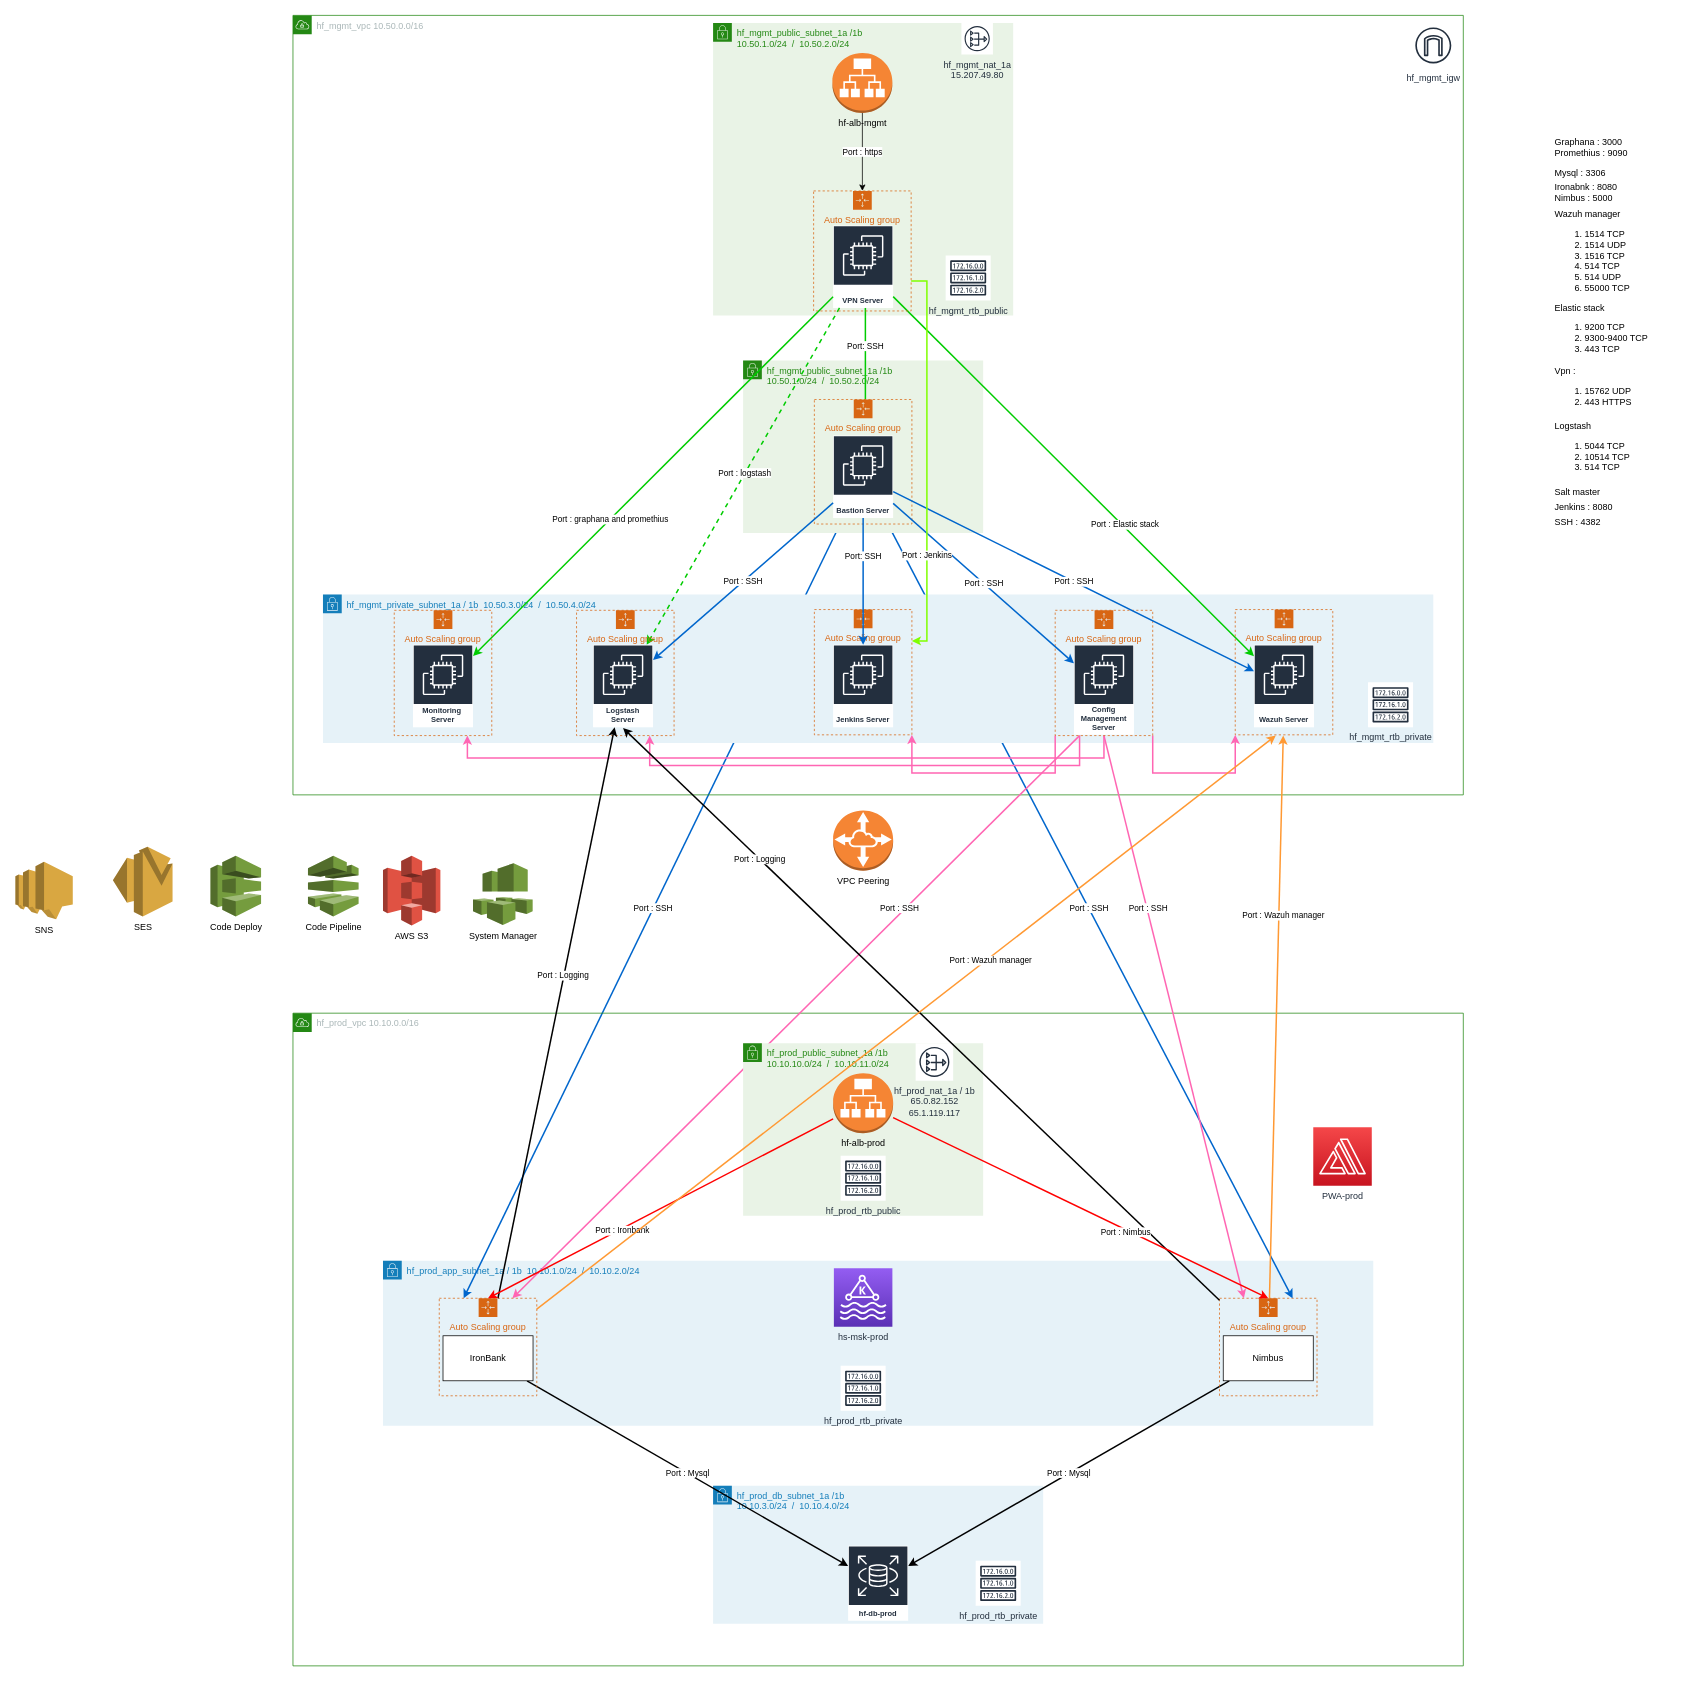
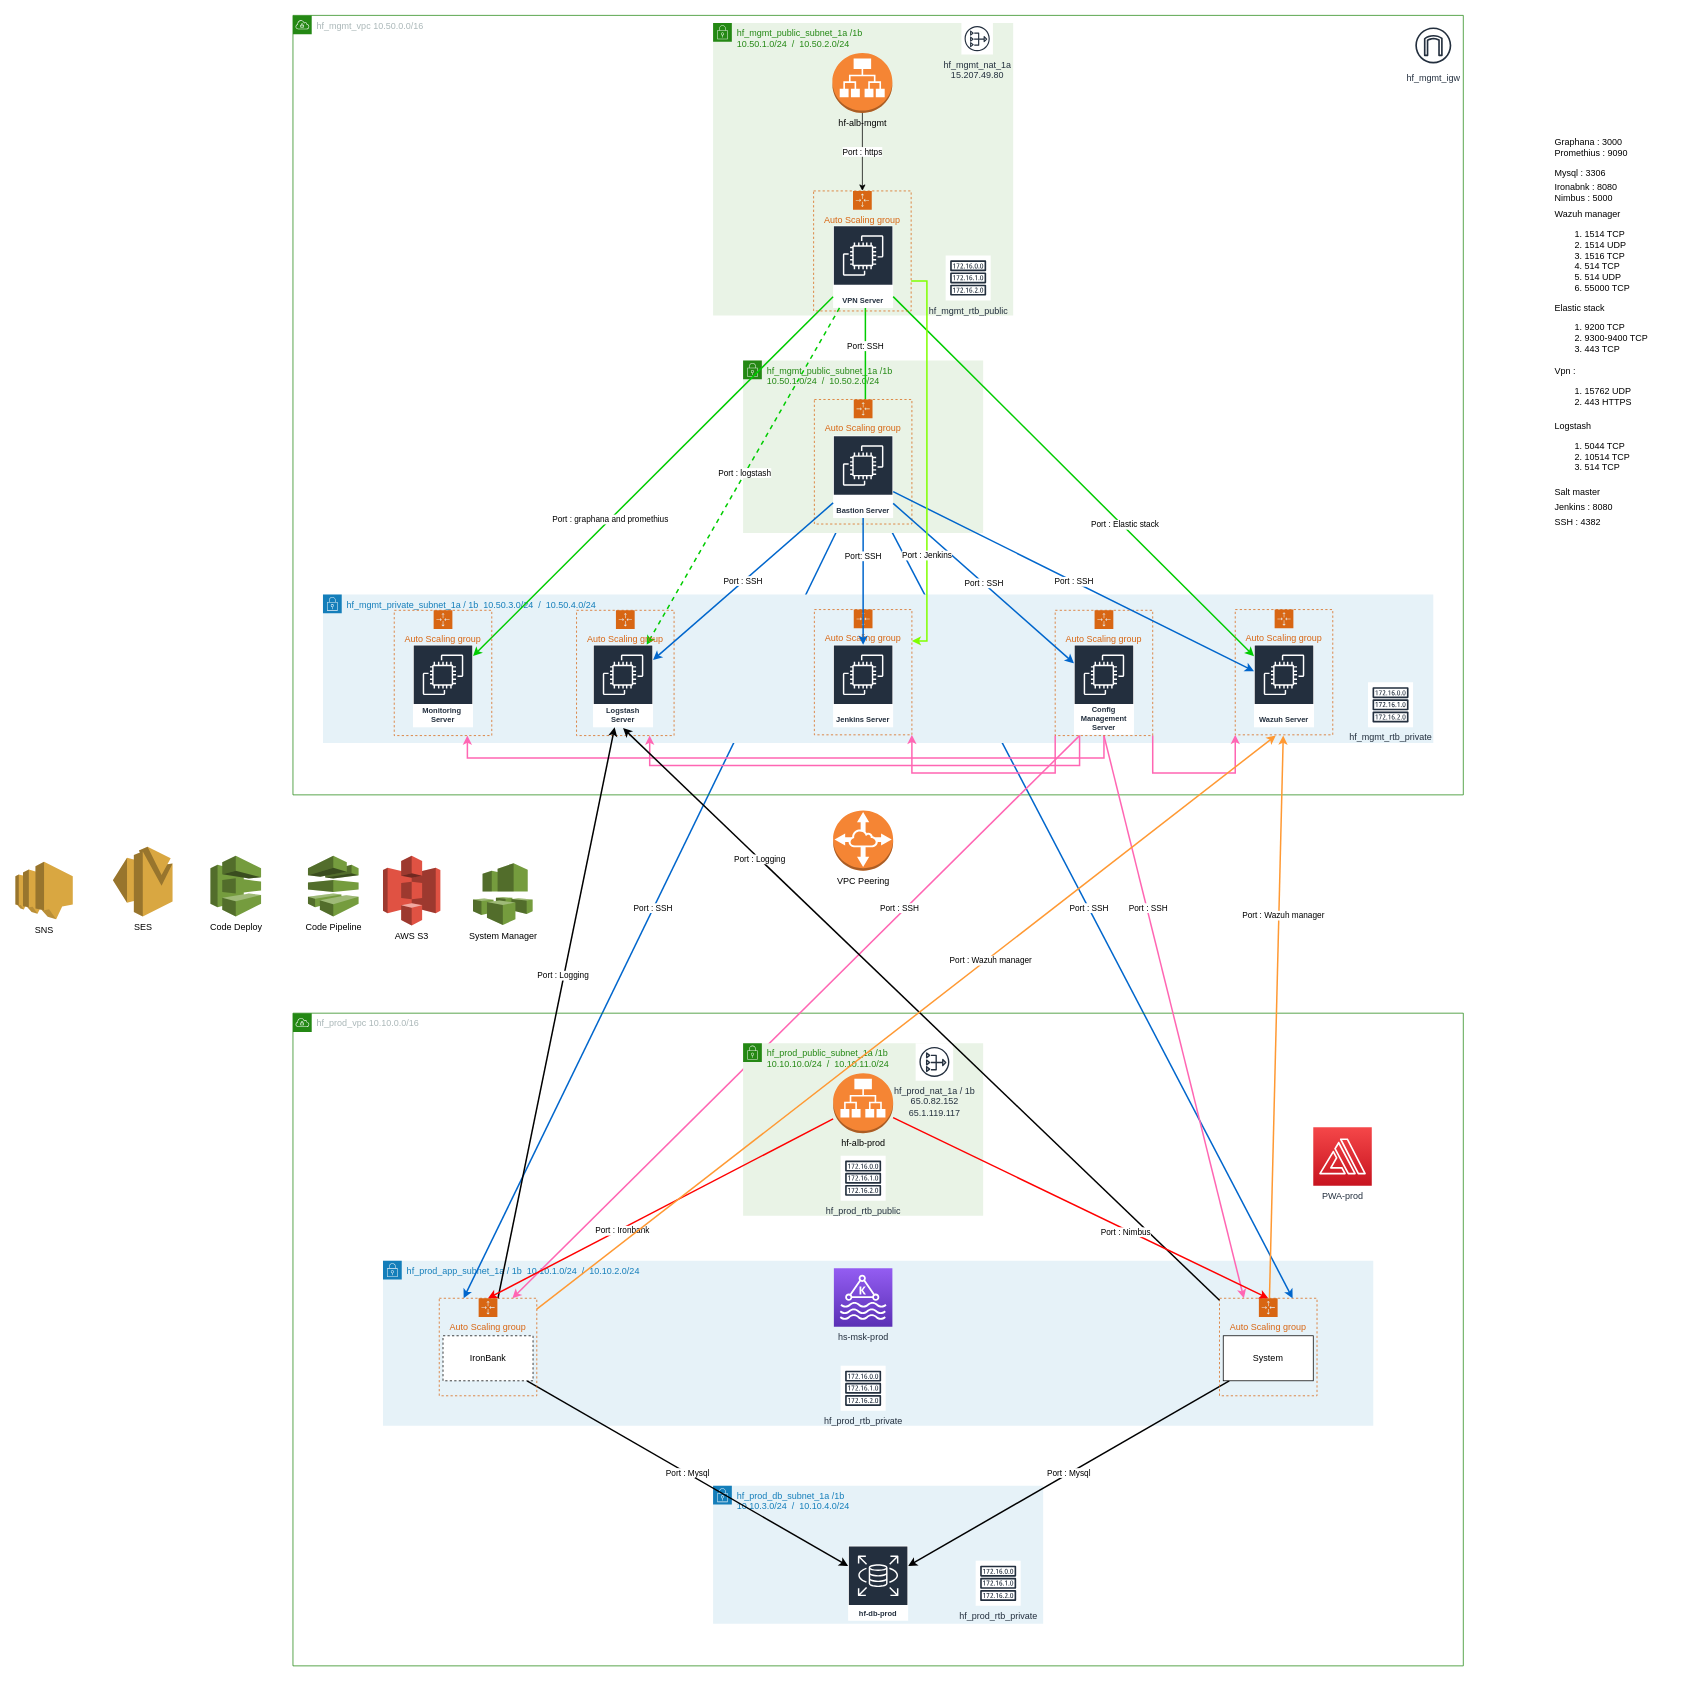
(488, 1358) -> (488, 1358)
(1268, 1358) -> (1268, 1358)
